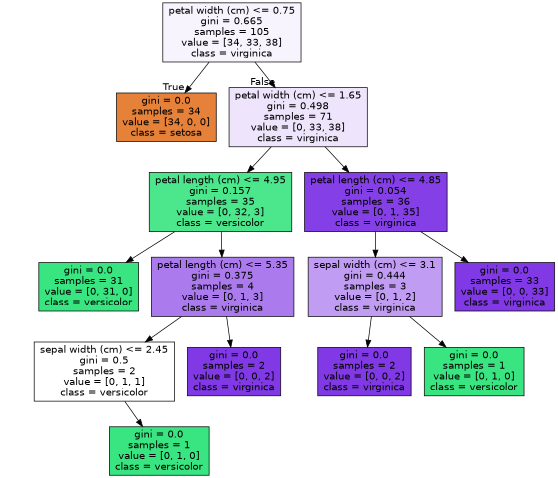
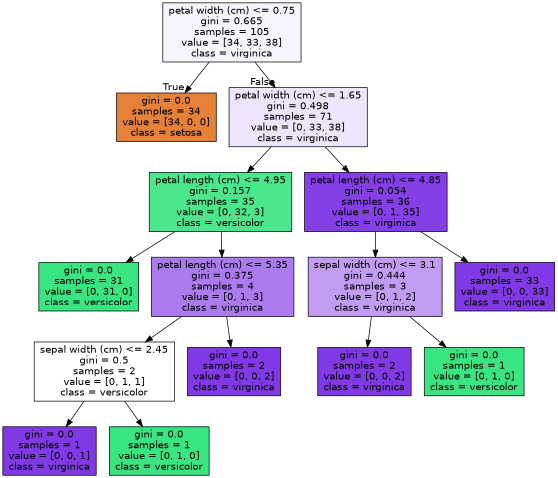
none -> (50, 451)
